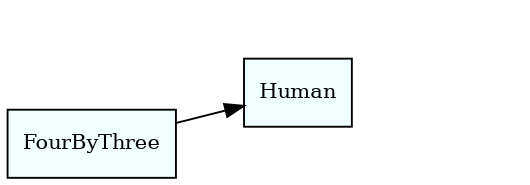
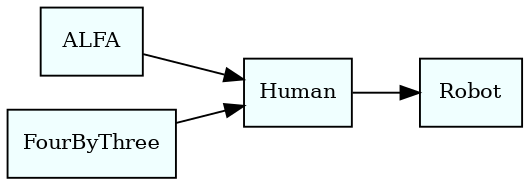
none -> (92, 42)
none -> (471, 93)
